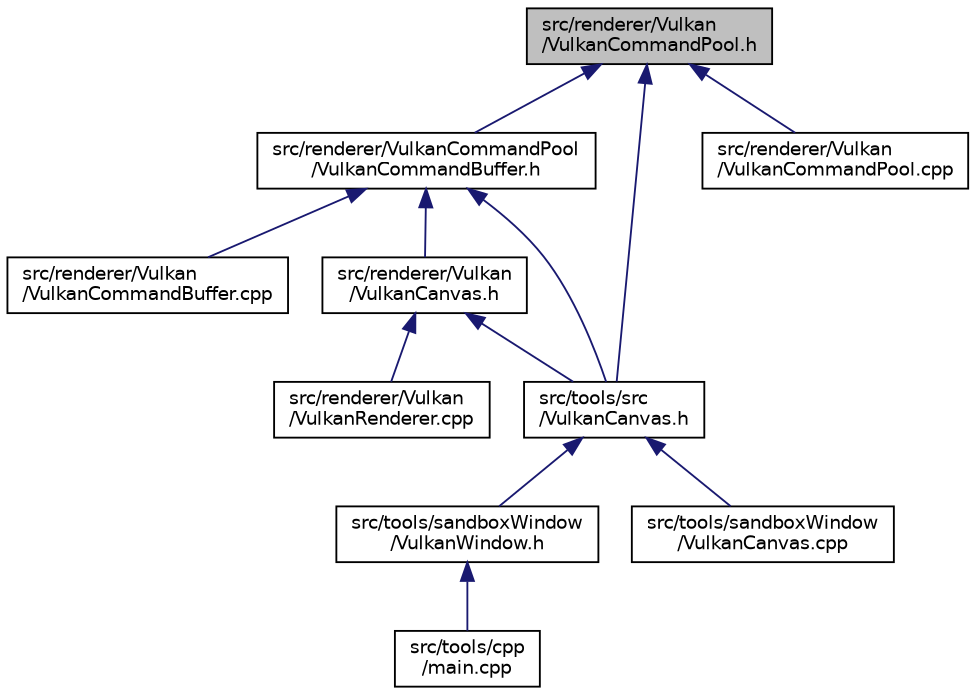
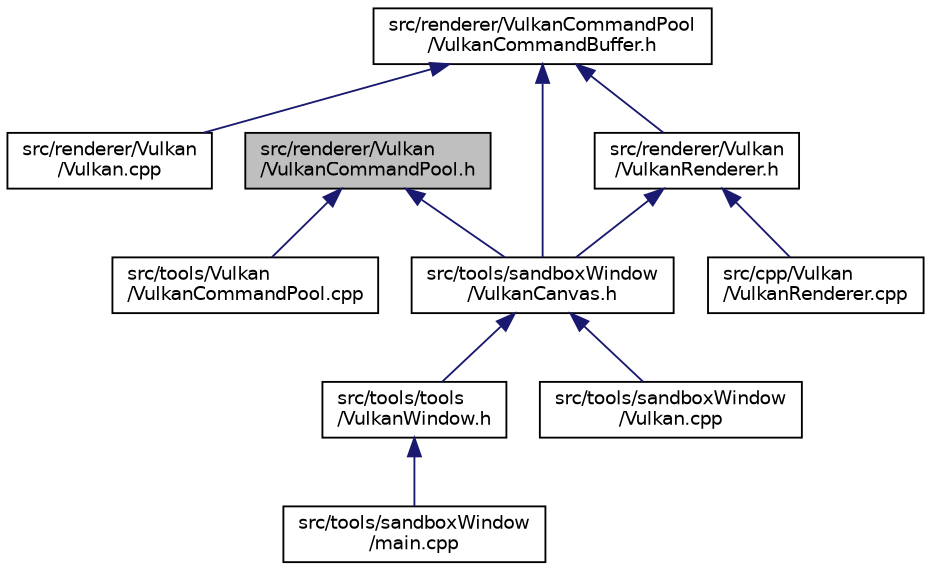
(530, 103) -> none
(835, 161) -> (245, 285)
(148, 285) -> (110, 161)
(425, 285) -> (697, 161)
(382, 410) -> (816, 285)
(614, 410) -> (543, 285)
(467, 534) -> (414, 410)
(763, 534) -> (671, 410)
(467, 659) -> (414, 534)
